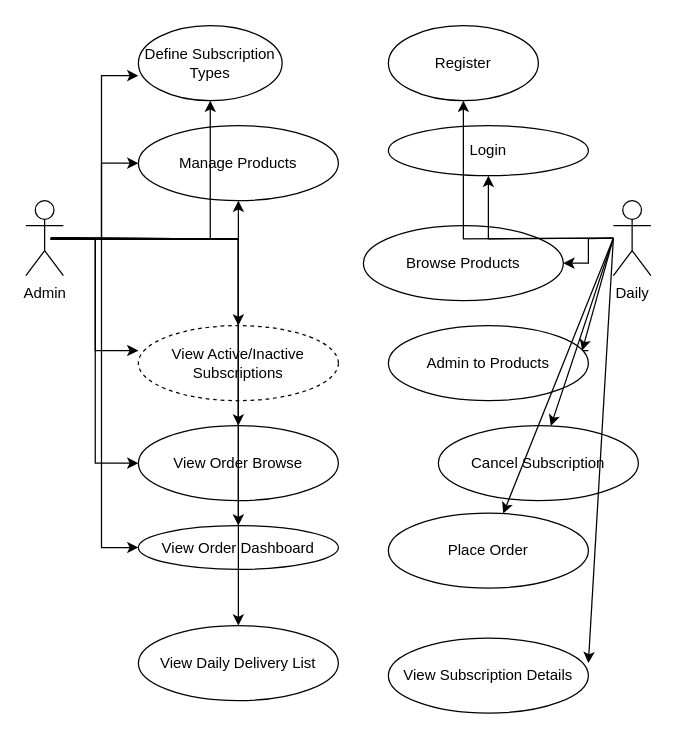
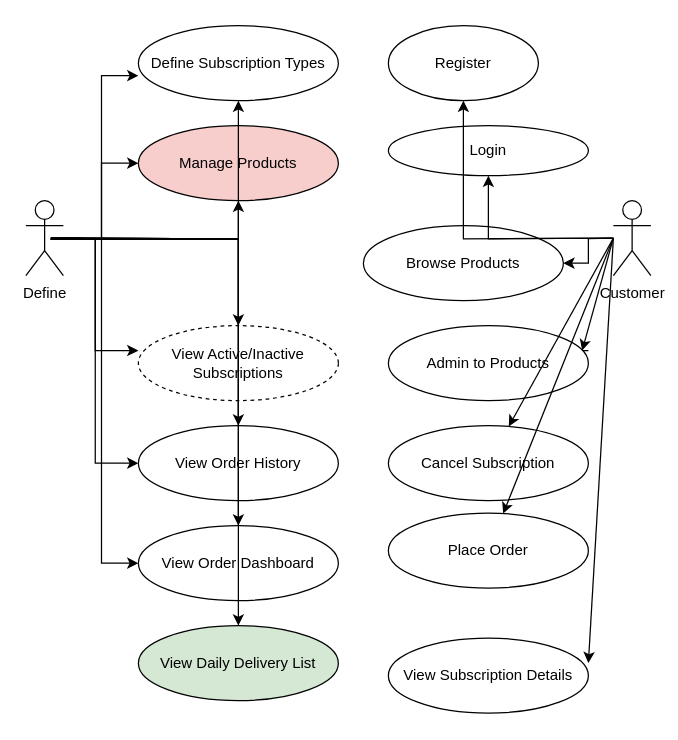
(210, 63) -> (238, 63)
(238, 163) -> (238, 163)
(45, 293) -> (45, 293)
(633, 293) -> (633, 293)
(238, 463) -> (238, 463)
(538, 463) -> (488, 463)
(238, 548) -> (238, 563)
(238, 663) -> (238, 663)
